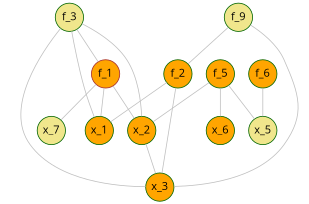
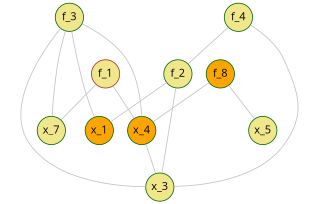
(238, 17) -> (238, 17)
(88, 46) -> (56, 73)
(106, 74) -> (106, 74)
(178, 74) -> (178, 74)
(220, 74) -> (220, 74)
(263, 74) -> none
(102, 102) -> none
(142, 130) -> (142, 130)
(220, 130) -> none
(160, 187) -> (160, 187)
